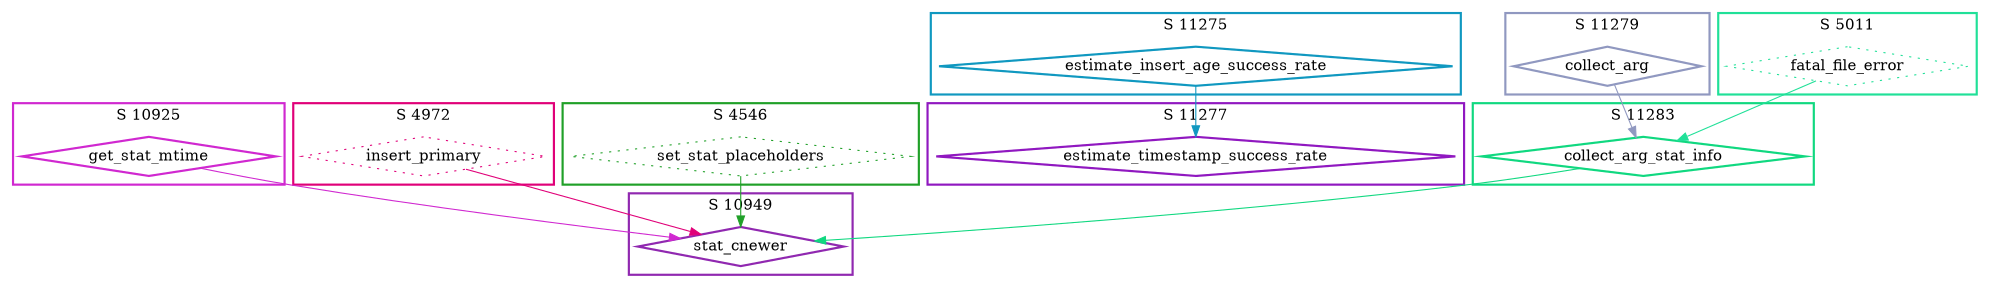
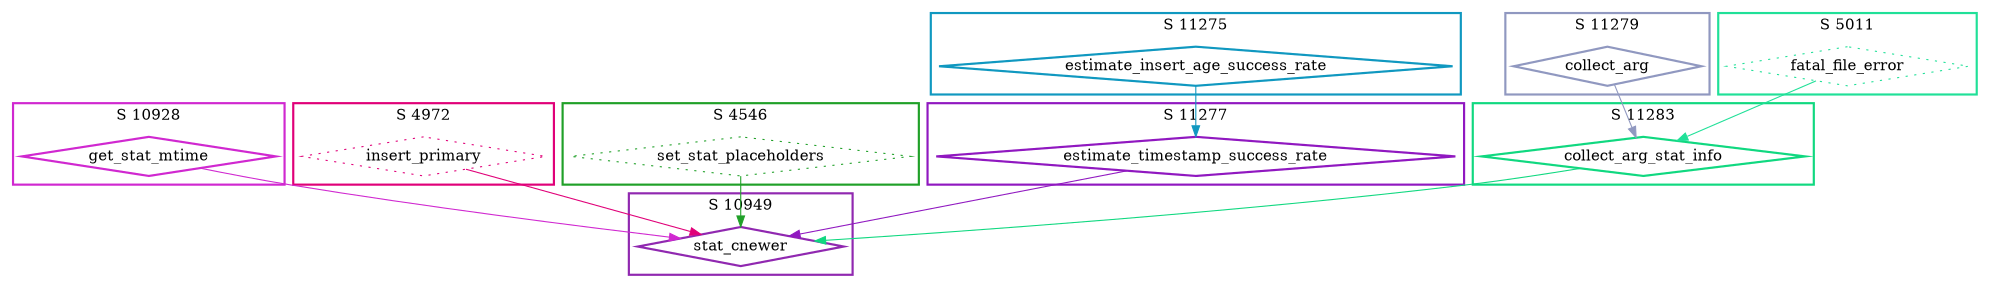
(149, 116) -> (149, 116)
none -> (963, 202)
